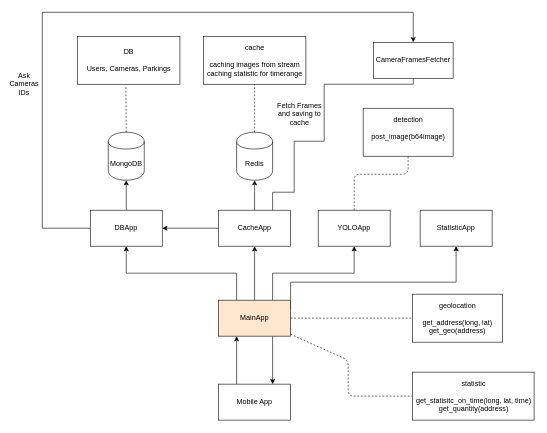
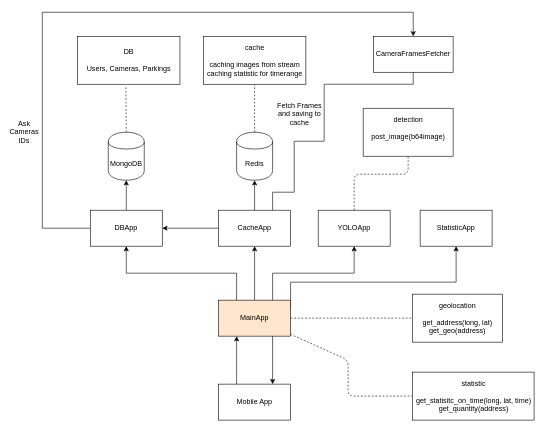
(413, 60) -> (413, 54)
(24, 84) -> (24, 132)
